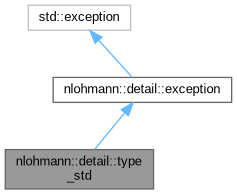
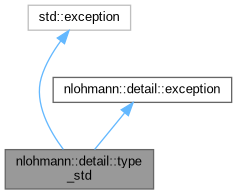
(115, 59) -> (40, 95)
